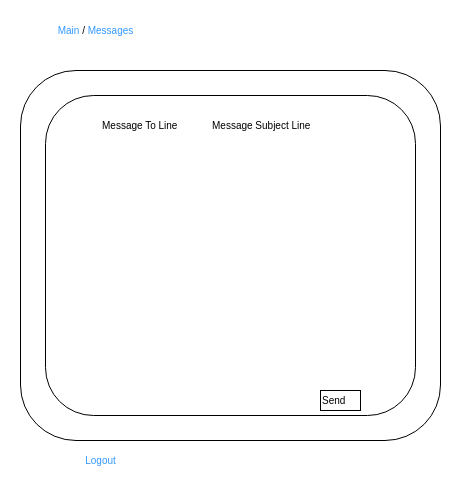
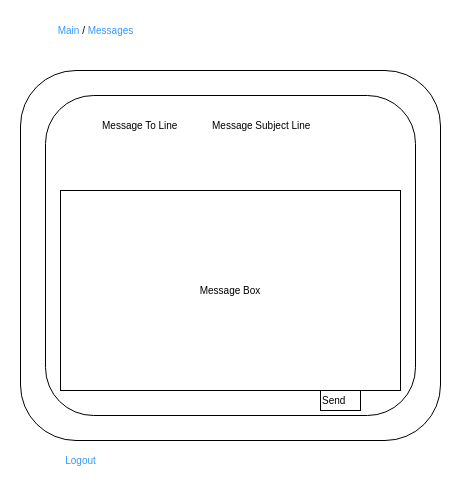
none -> (231, 291)
(101, 461) -> (81, 461)
